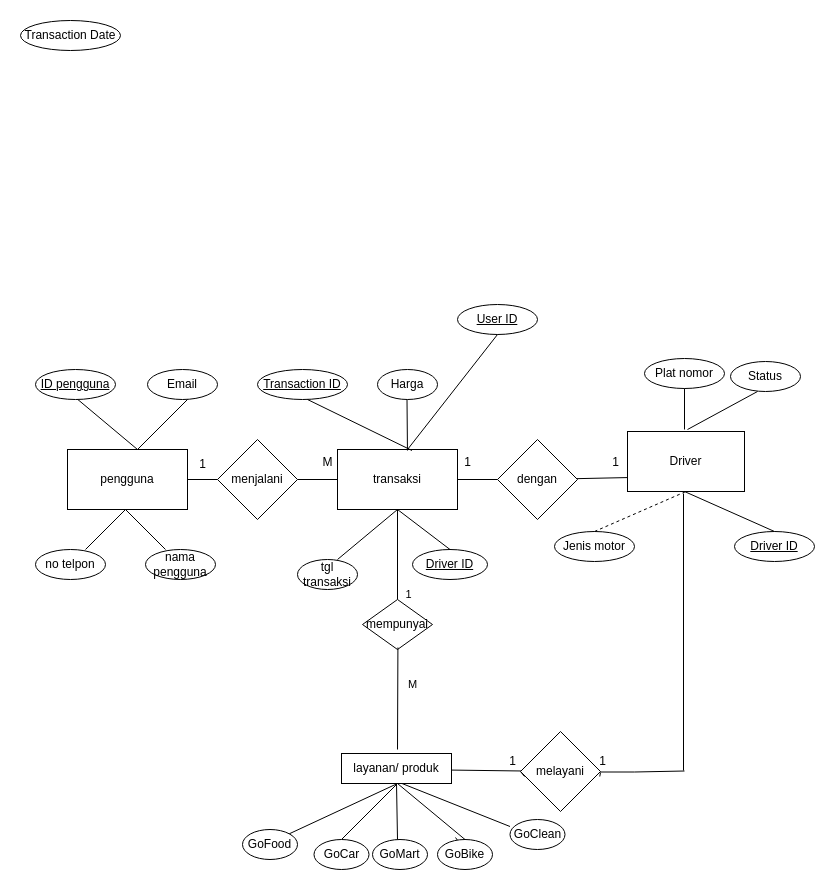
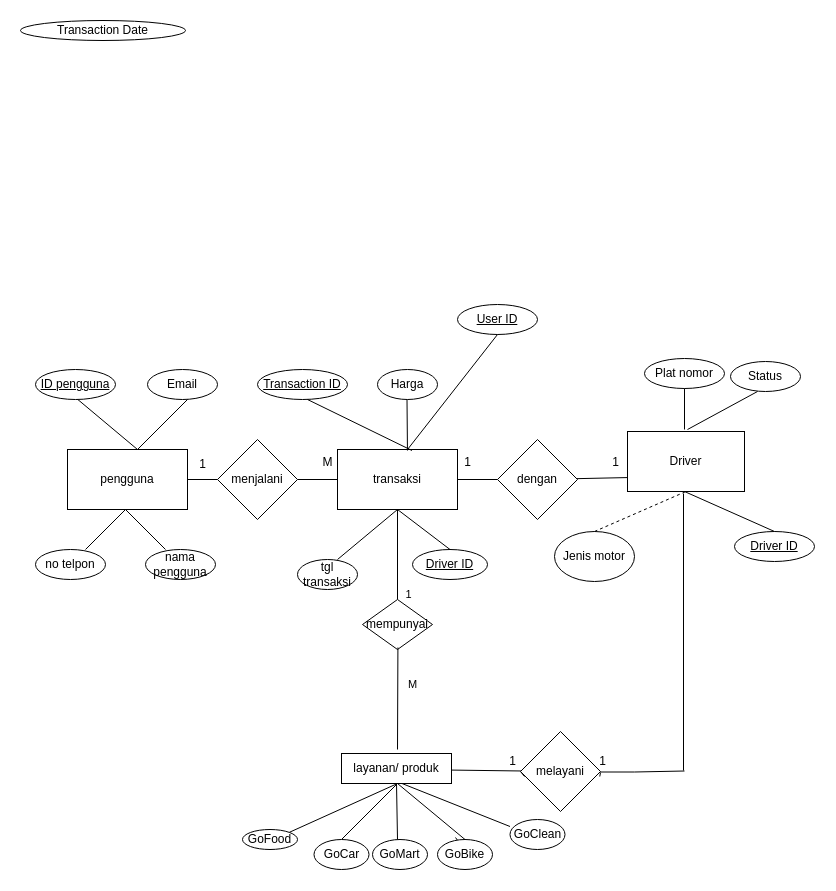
(71, 36) -> (103, 31)
(595, 547) -> (595, 557)
(270, 845) -> (270, 840)
